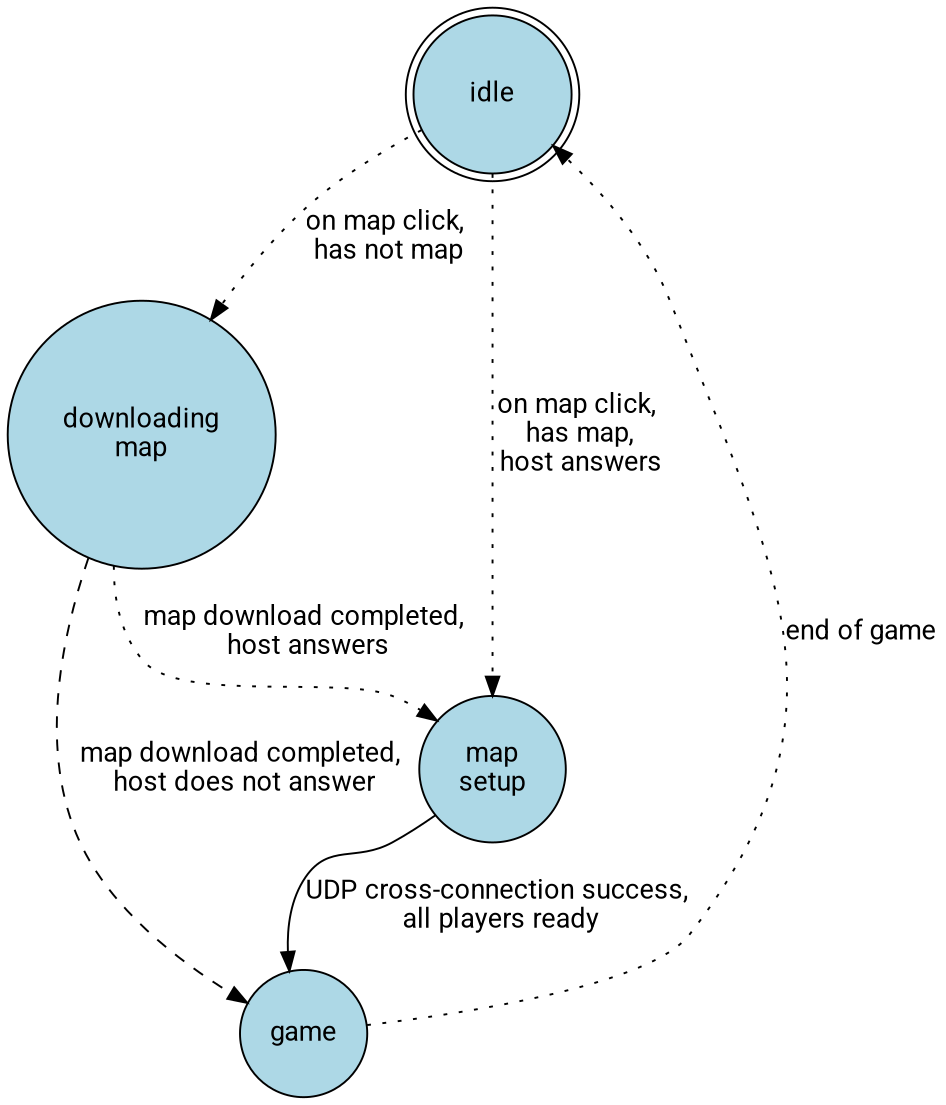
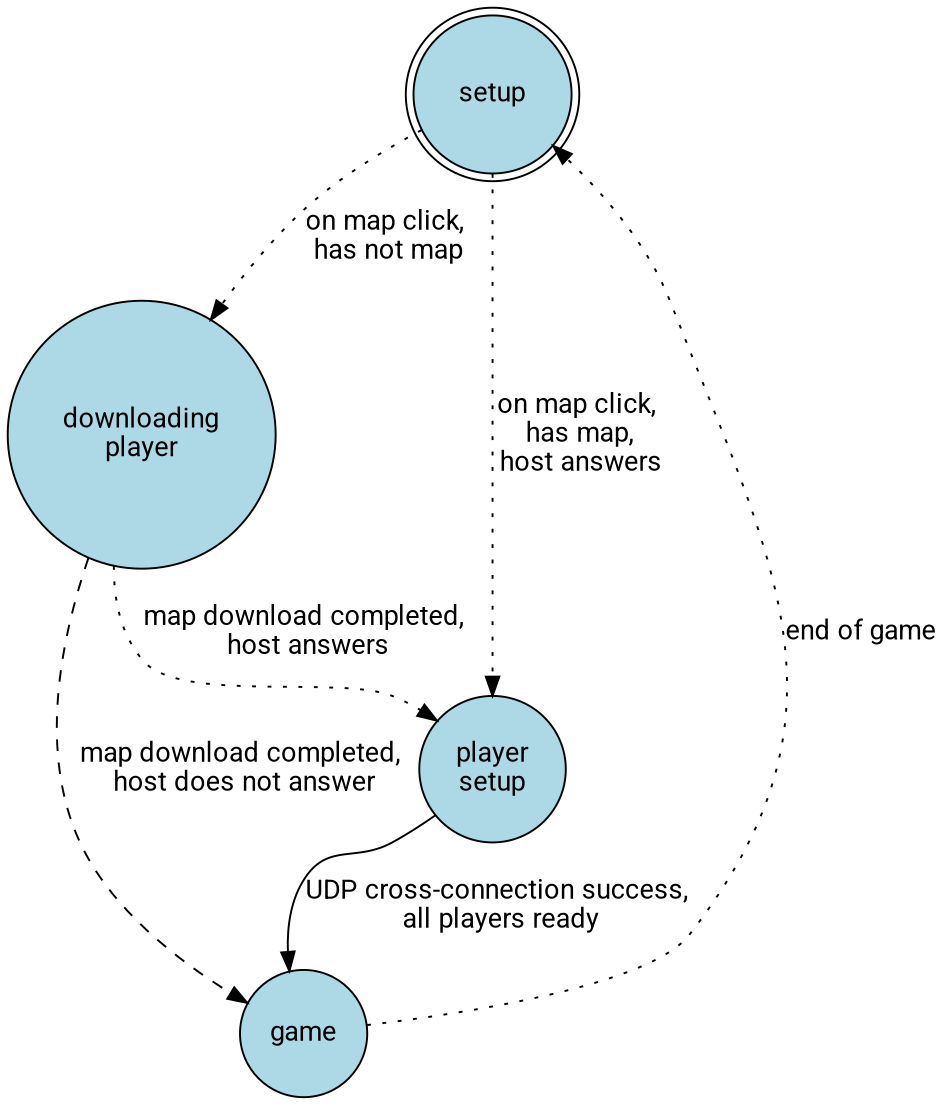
(493, 94) -> (493, 94)
(142, 435) -> (142, 435)
(493, 769) -> (493, 769)
